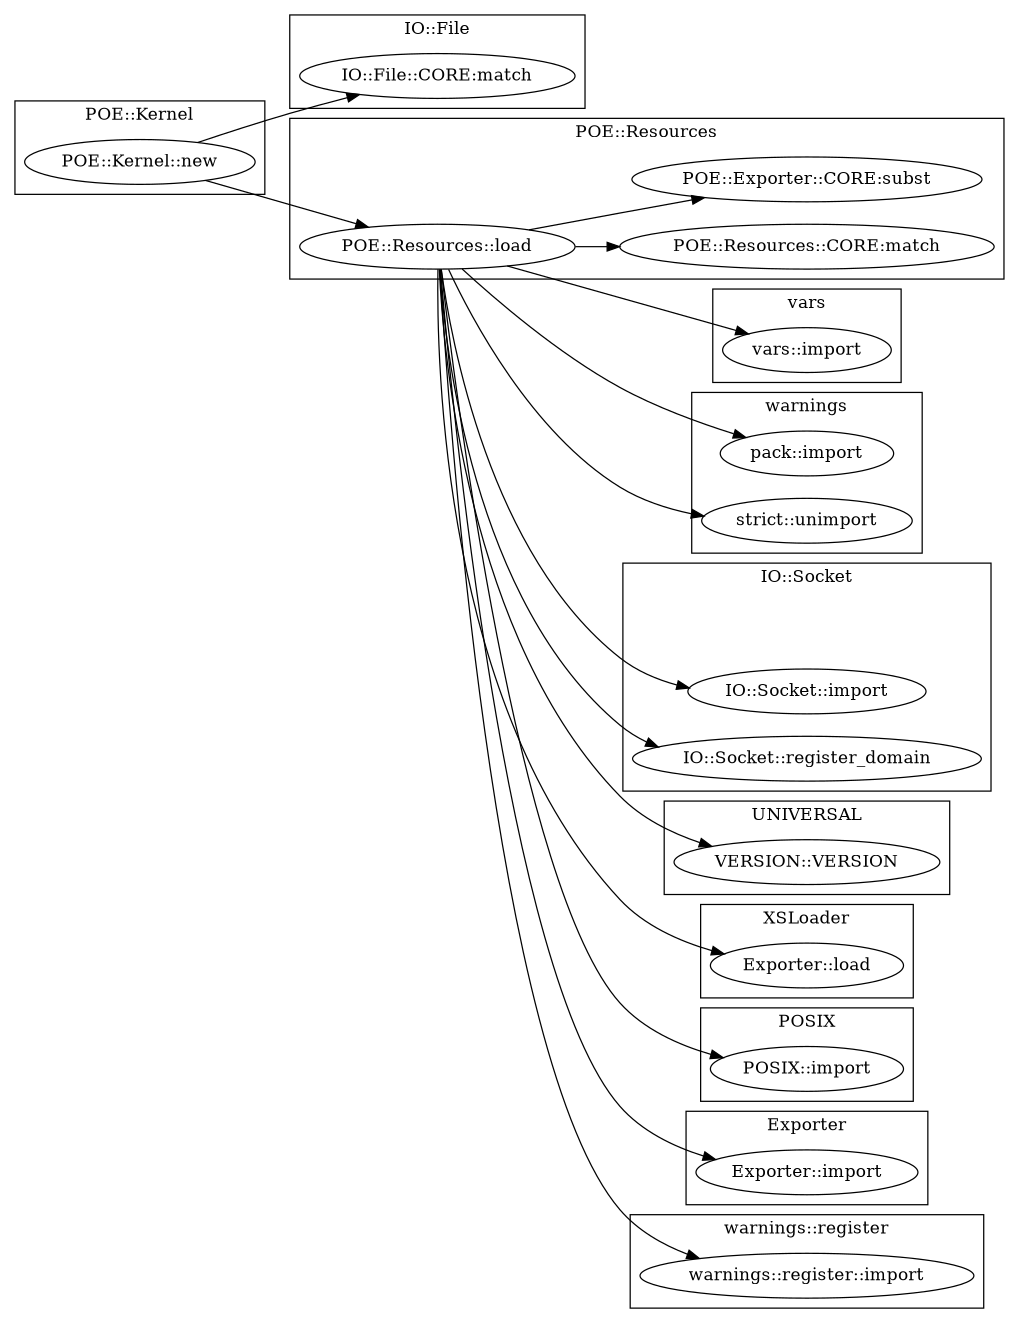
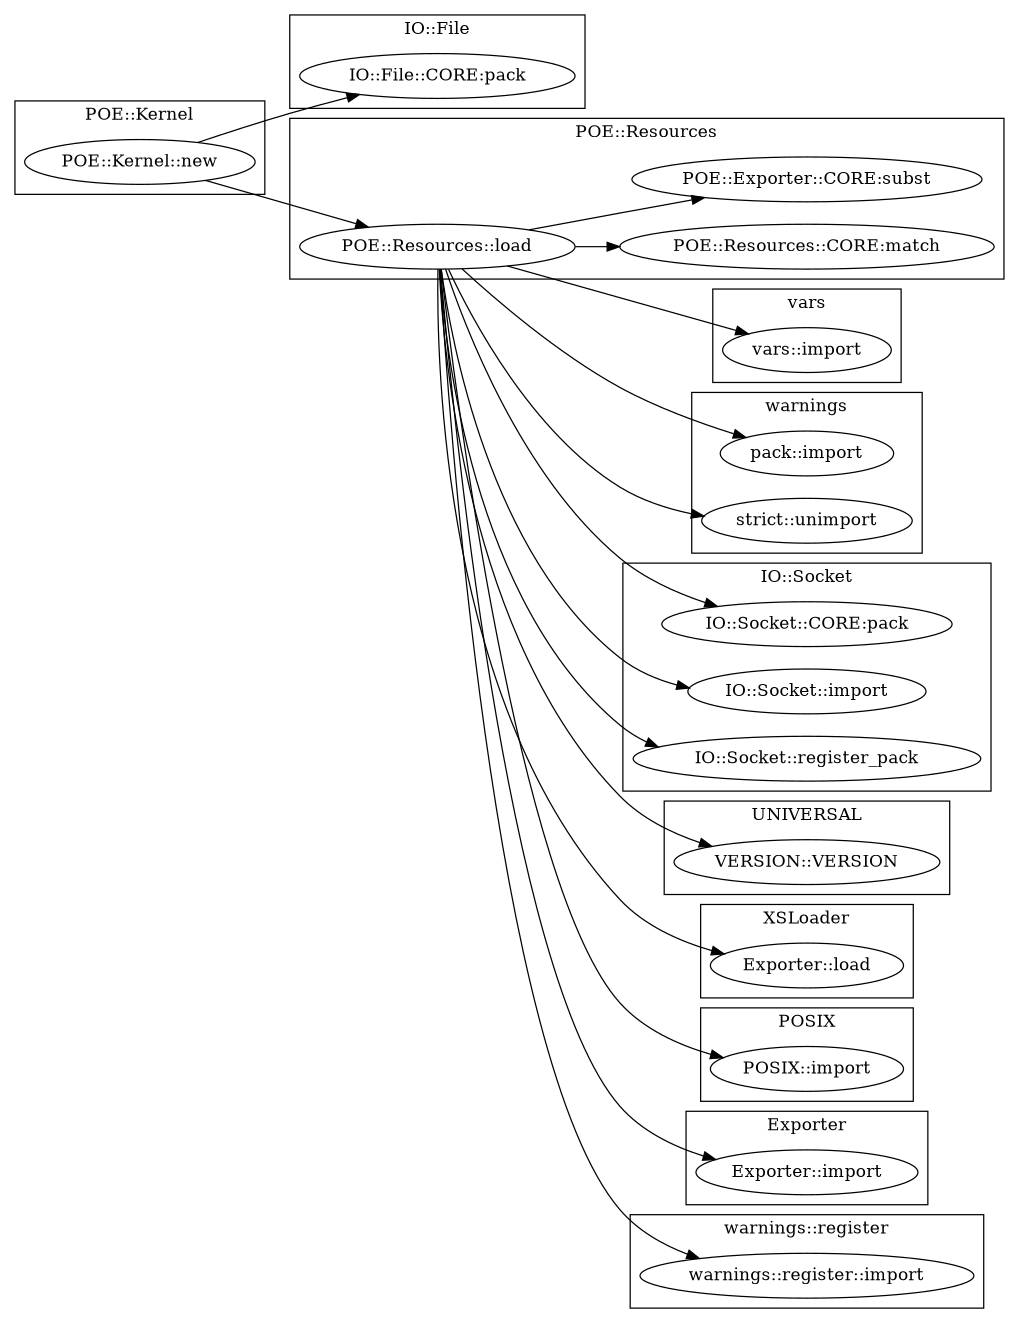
(437, 76) -> (437, 76)
none -> (807, 624)
(807, 759) -> (807, 759)
